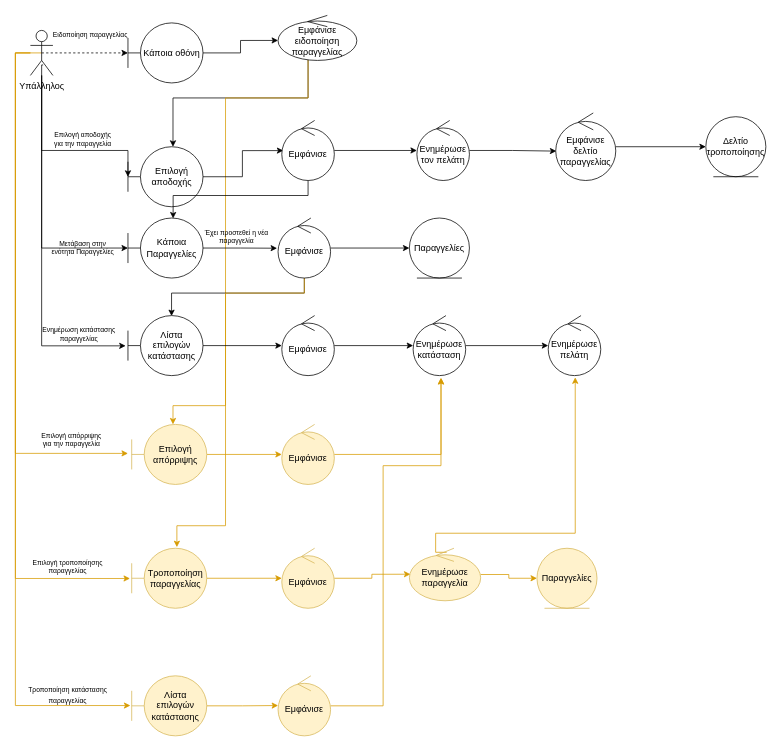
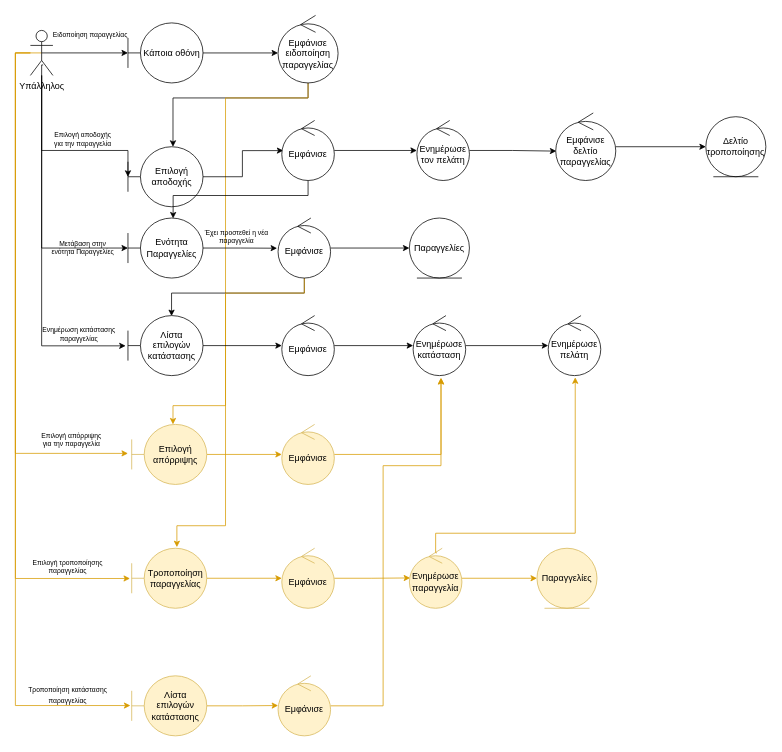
(317, 38) -> (308, 49)
(83, 53) -> (83, 53)
(172, 248) -> (172, 248)
(445, 574) -> (435, 578)
